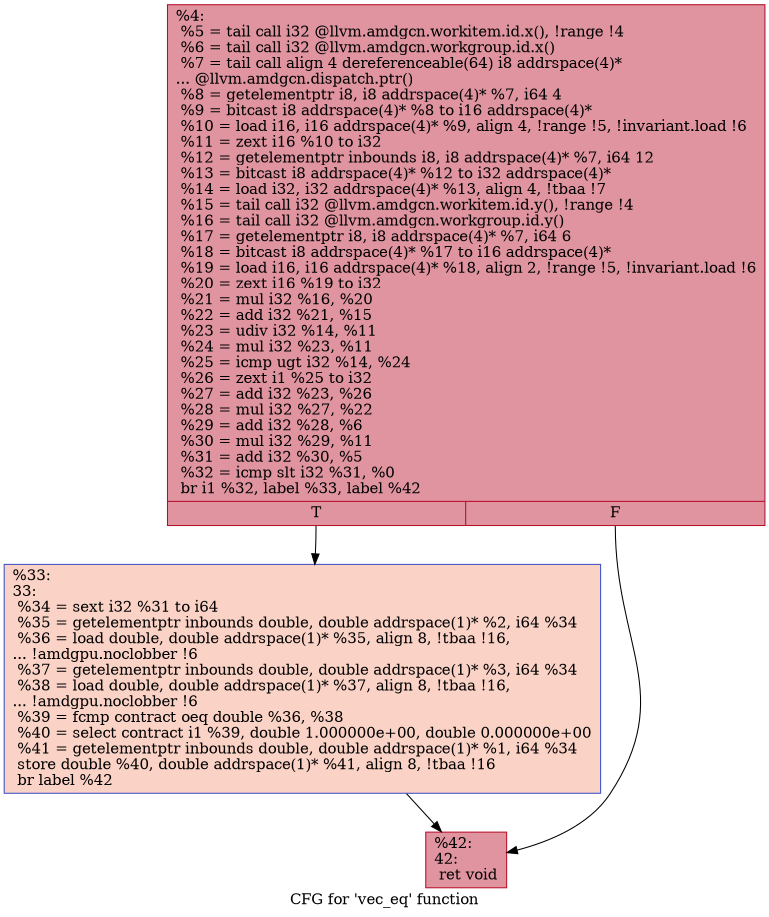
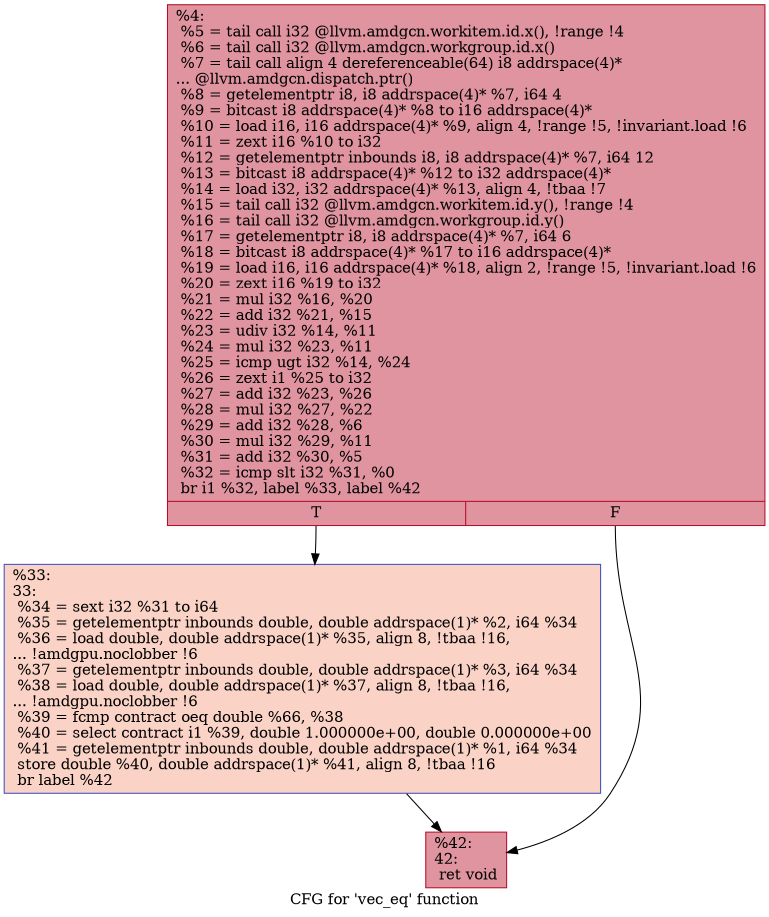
(178, 718) -> (178, 718)
